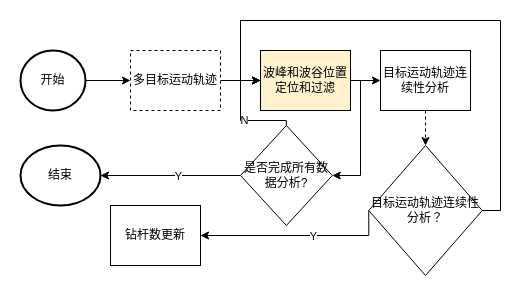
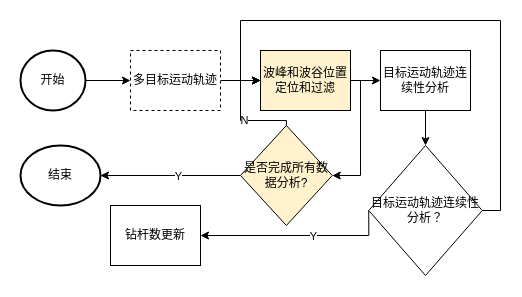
(426, 125) -> (426, 125)
(286, 176) -> (286, 176)
